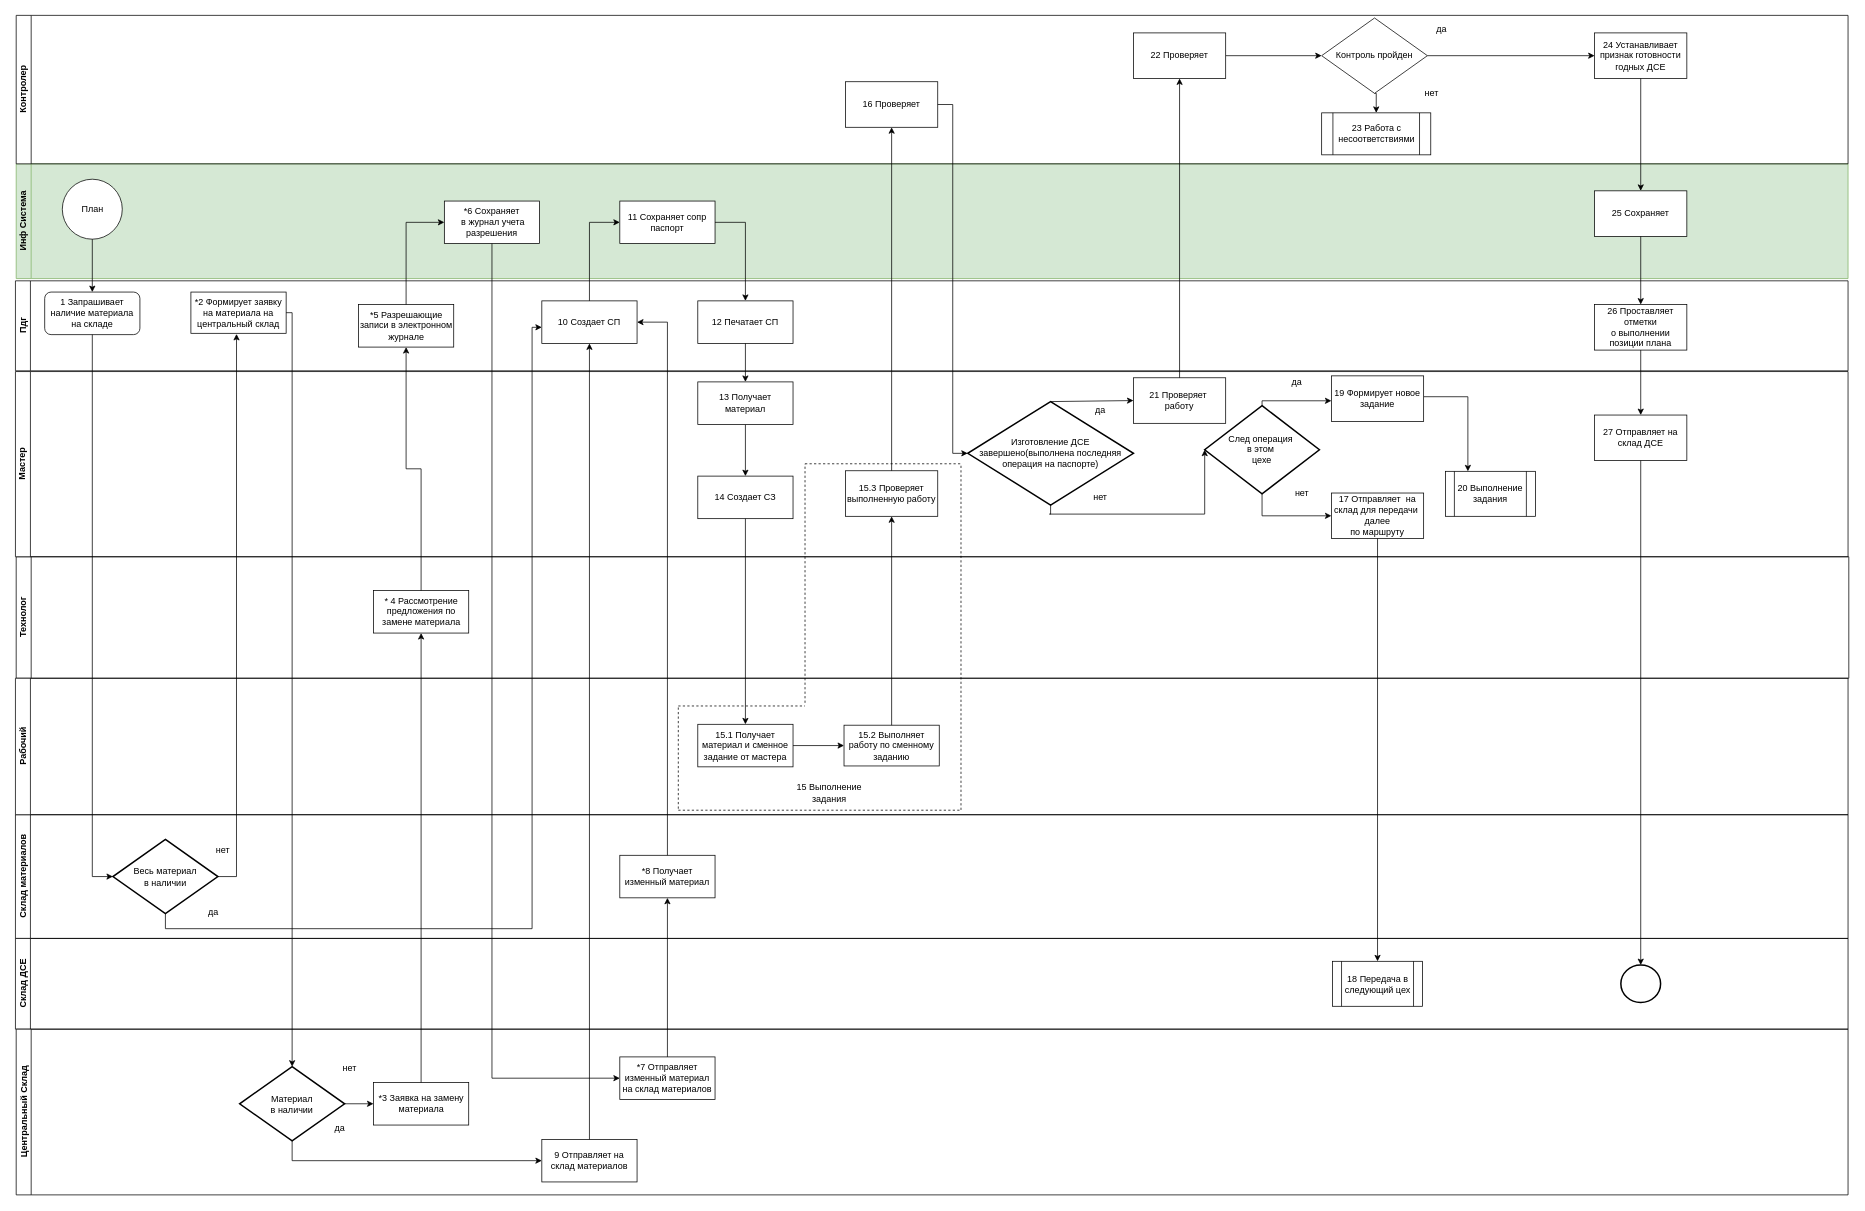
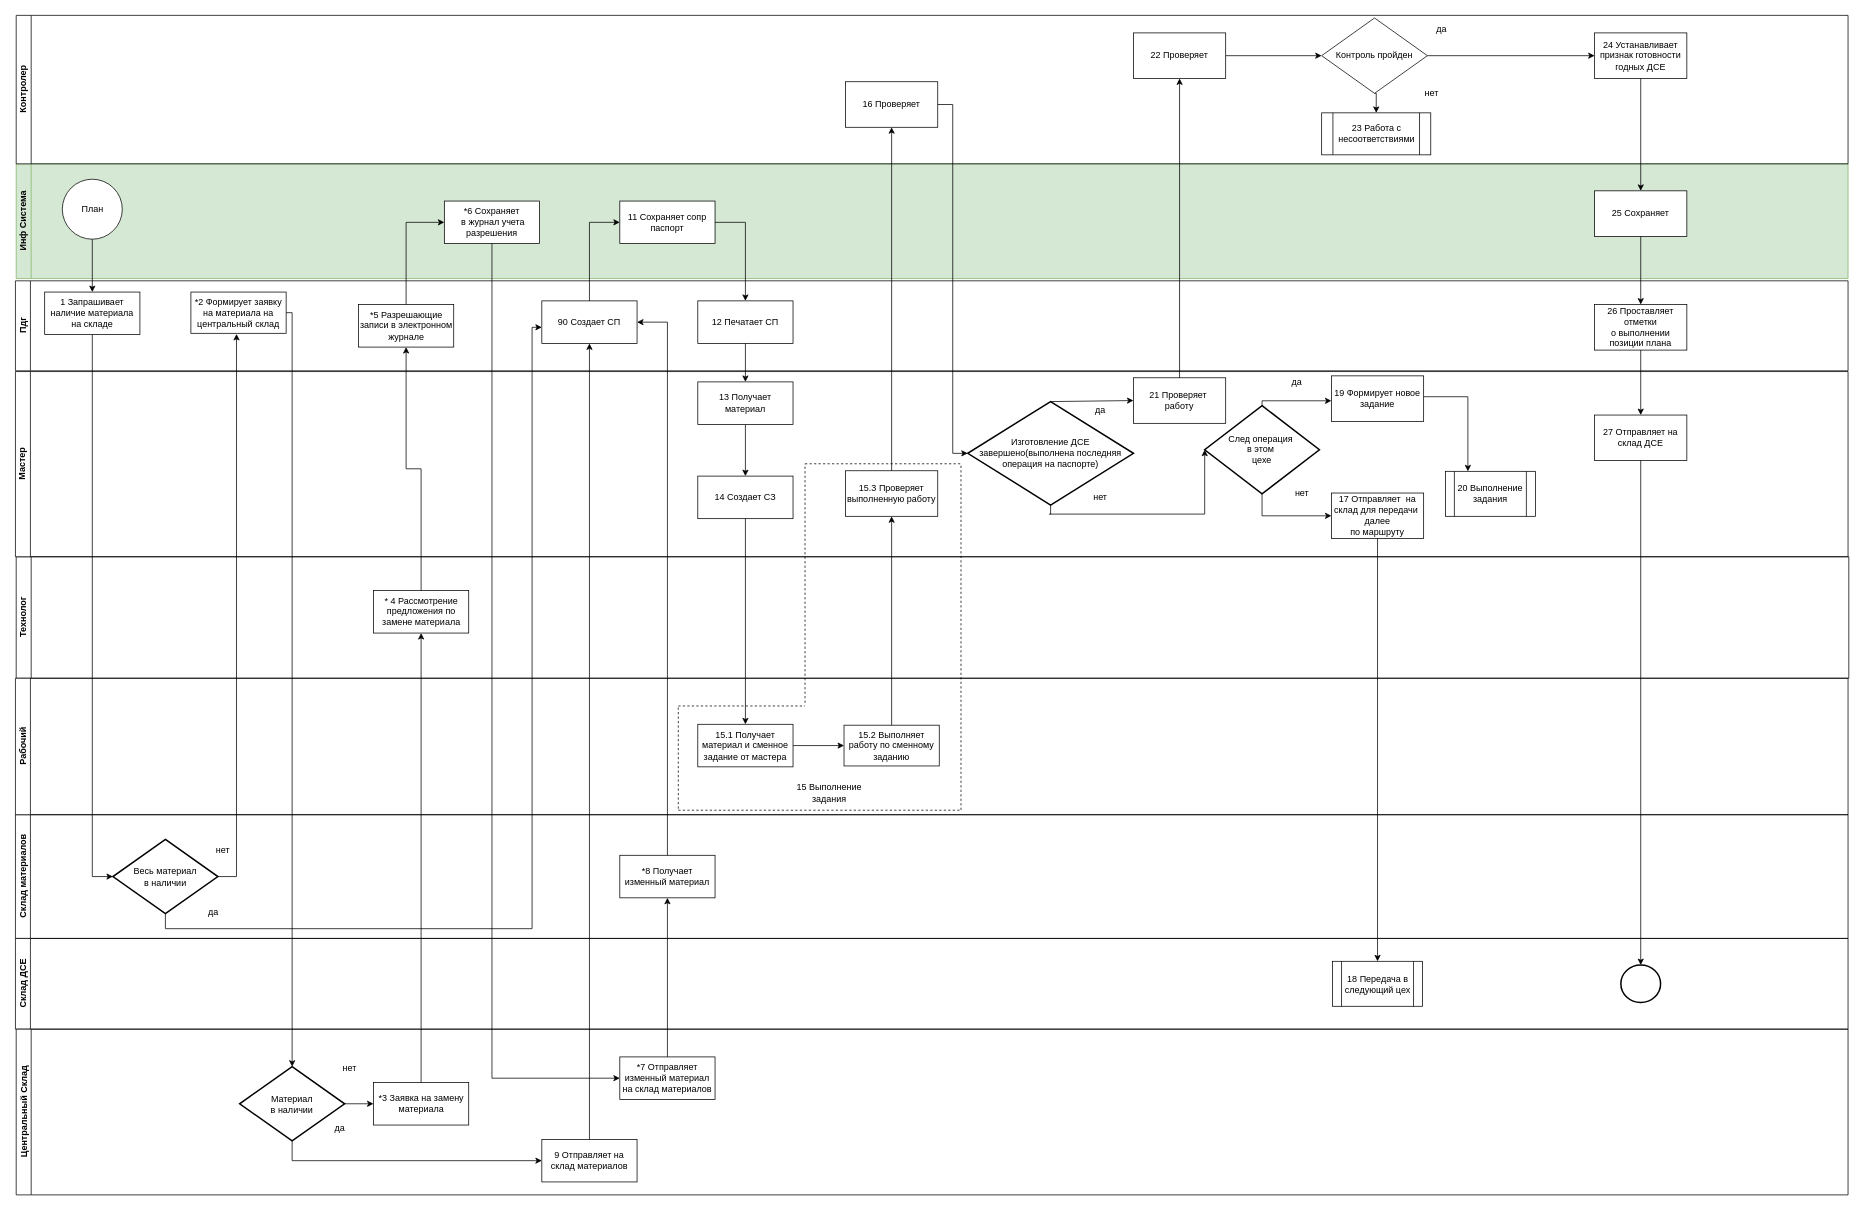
(92, 313) -> (92, 313)
(590, 322) -> (590, 322)
